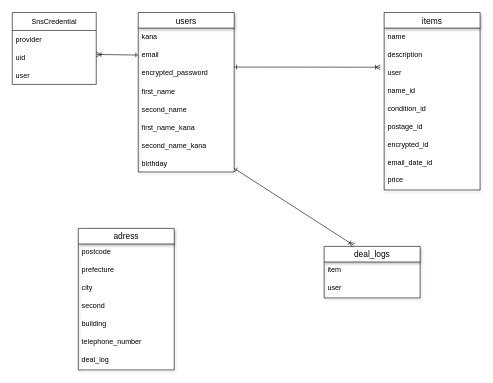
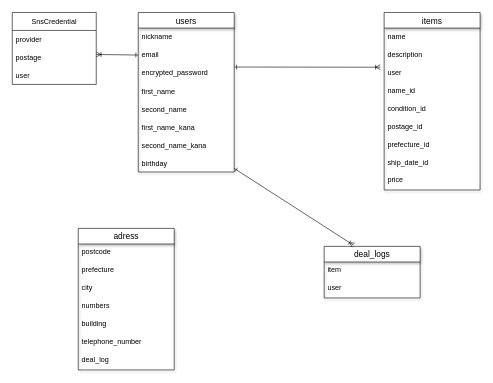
(150, 36) -> (157, 36)
(21, 58) -> (30, 58)
(411, 144) -> (413, 144)
(411, 162) -> (410, 162)
(94, 306) -> (96, 306)
